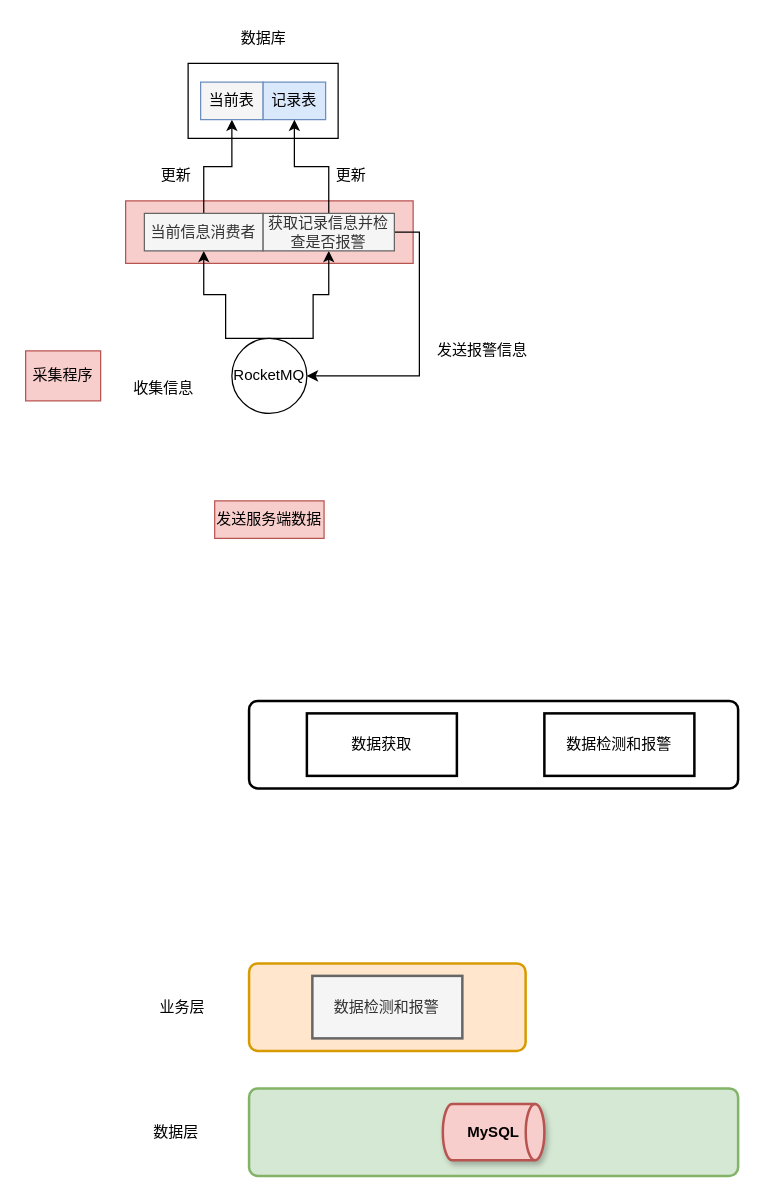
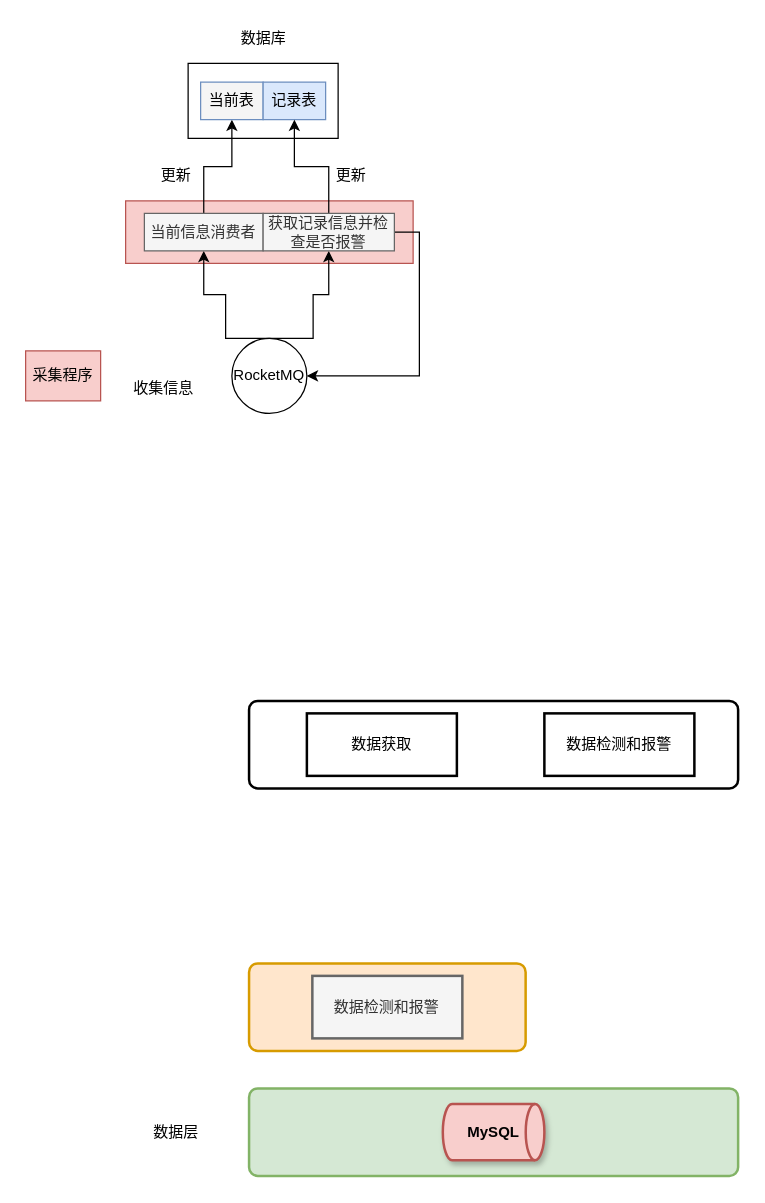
(482, 351) -> none
(269, 519) -> none
(182, 1007) -> none
